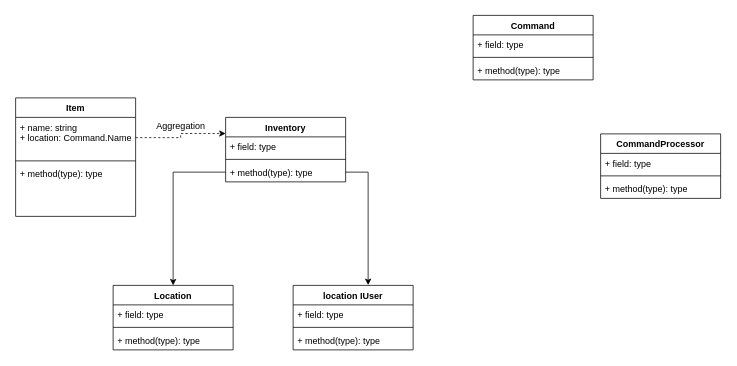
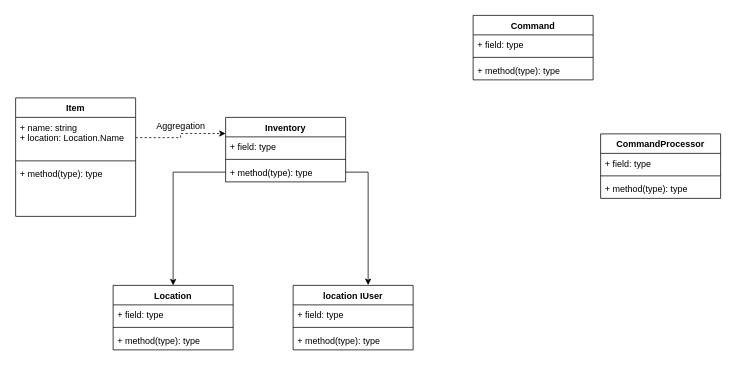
(73, 133) -> (75, 133)
